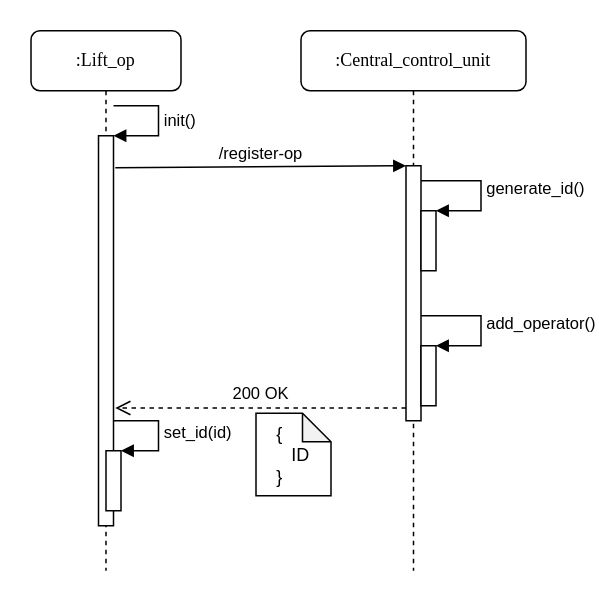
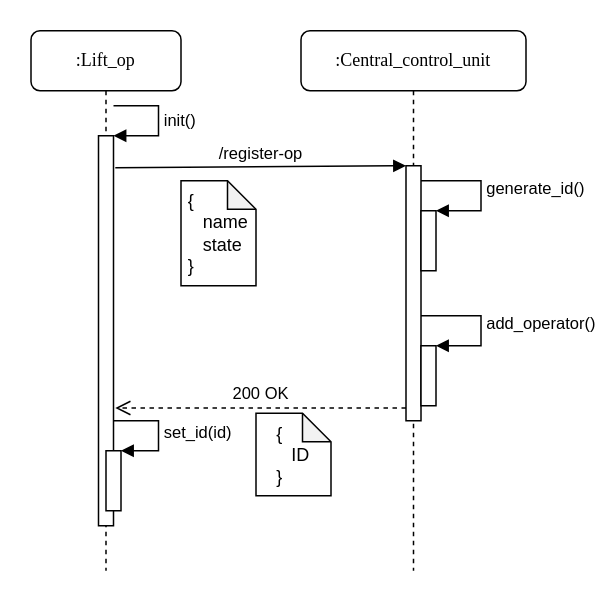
none -> (218, 233)
